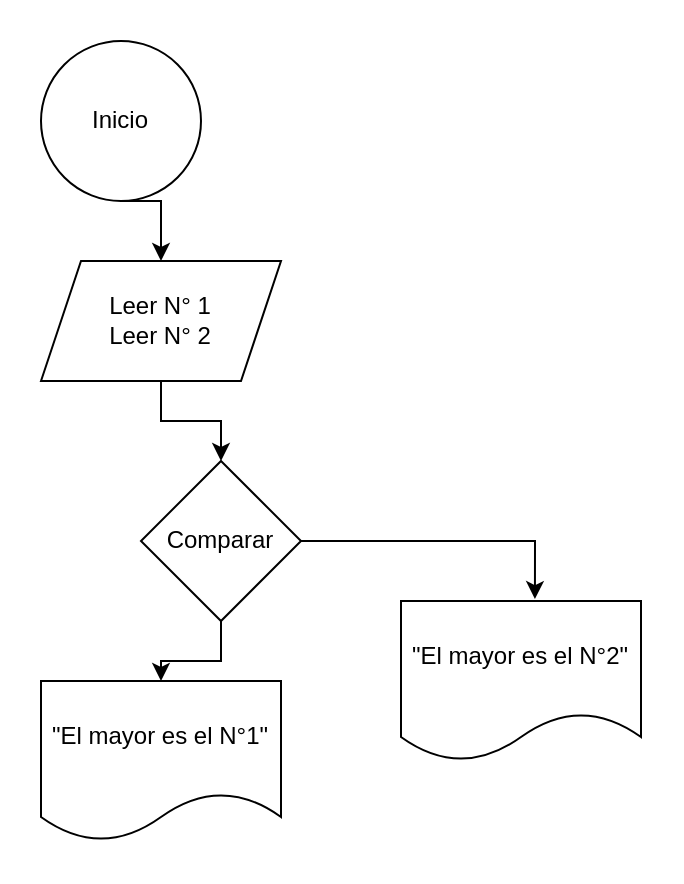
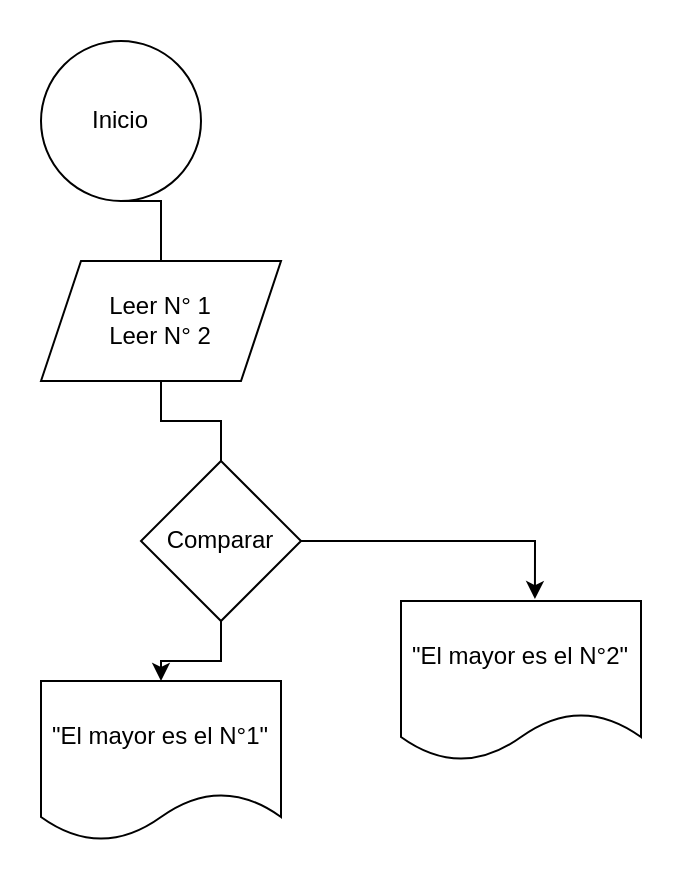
(161, 246) -> (161, 251)
(221, 446) -> (221, 451)
